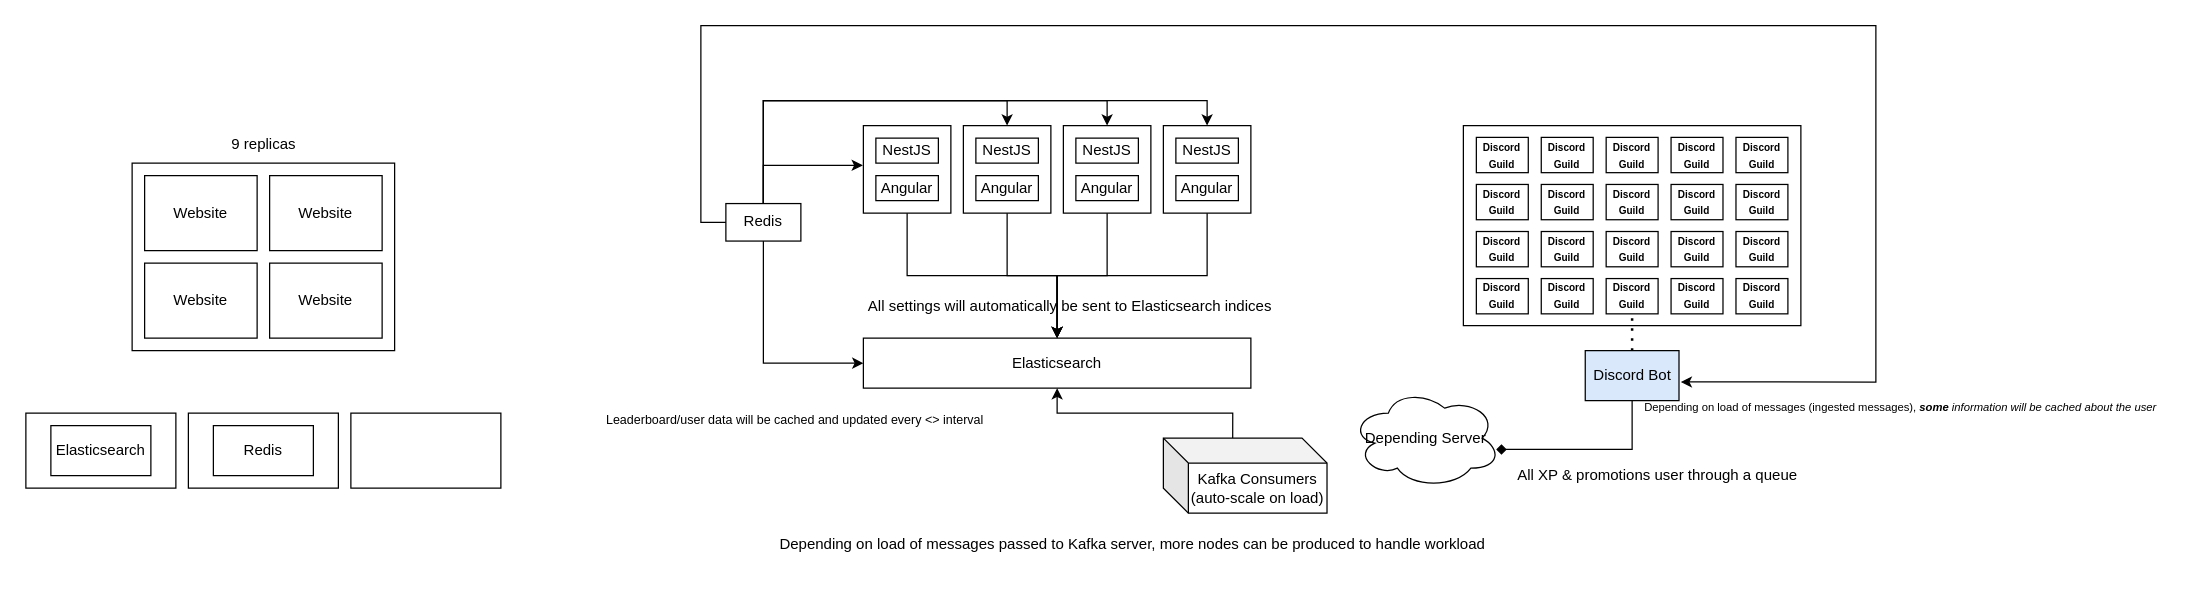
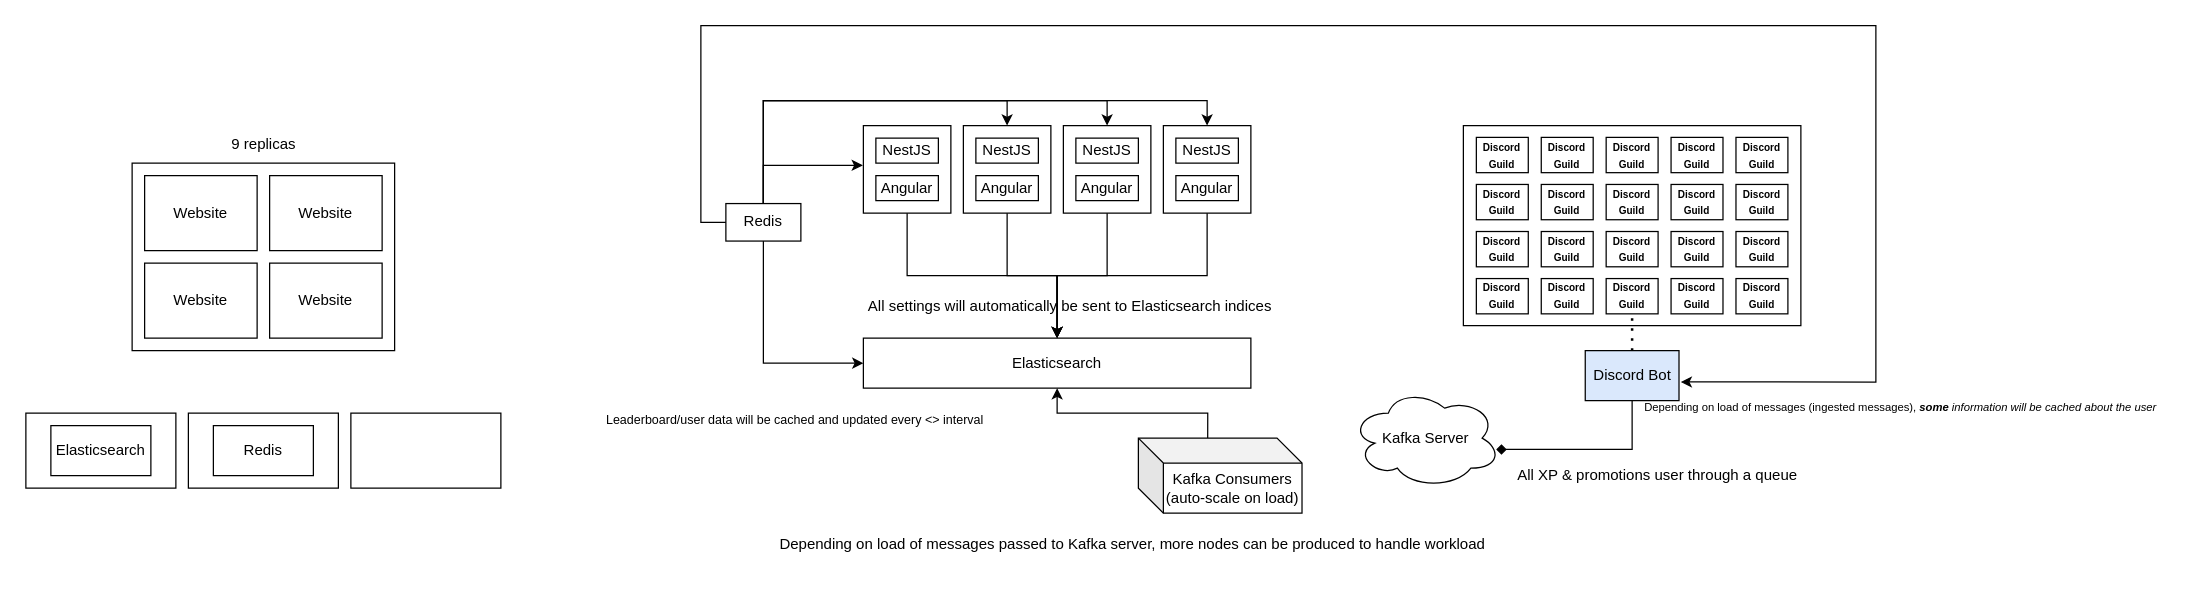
(1426, 438) -> (1426, 438)
(1245, 476) -> (1220, 476)
